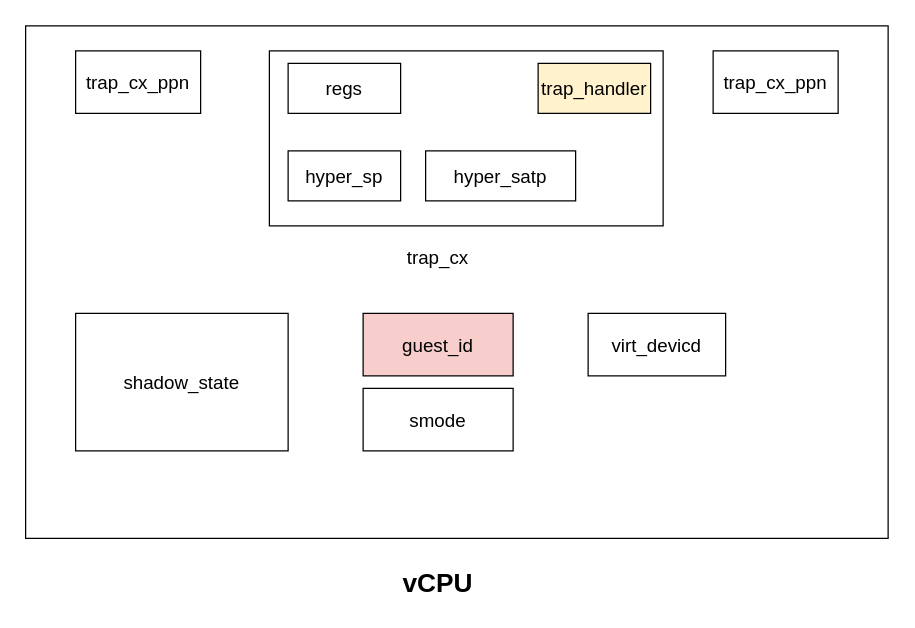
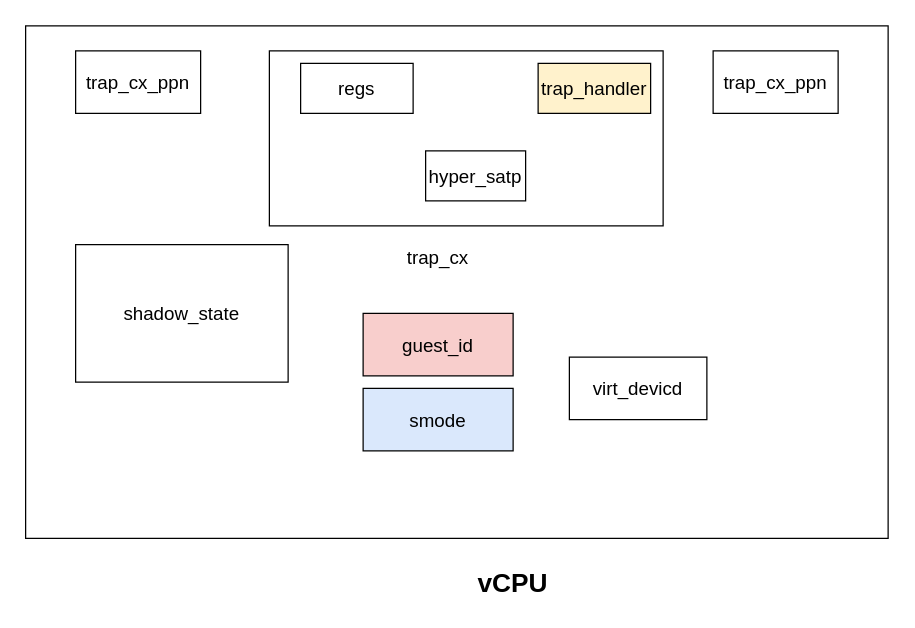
(344, 88) -> (357, 88)
(344, 176) -> none
(501, 176) -> (476, 176)
(657, 344) -> (638, 388)
(182, 382) -> (182, 313)
(438, 419) -> (438, 419)
(438, 582) -> (513, 582)
